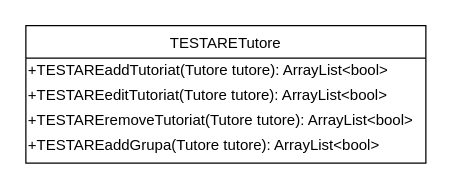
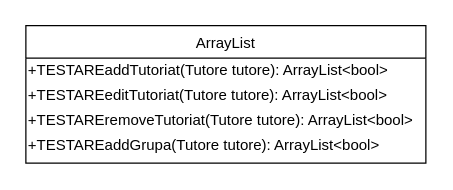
(225, 43) -> (225, 43)
